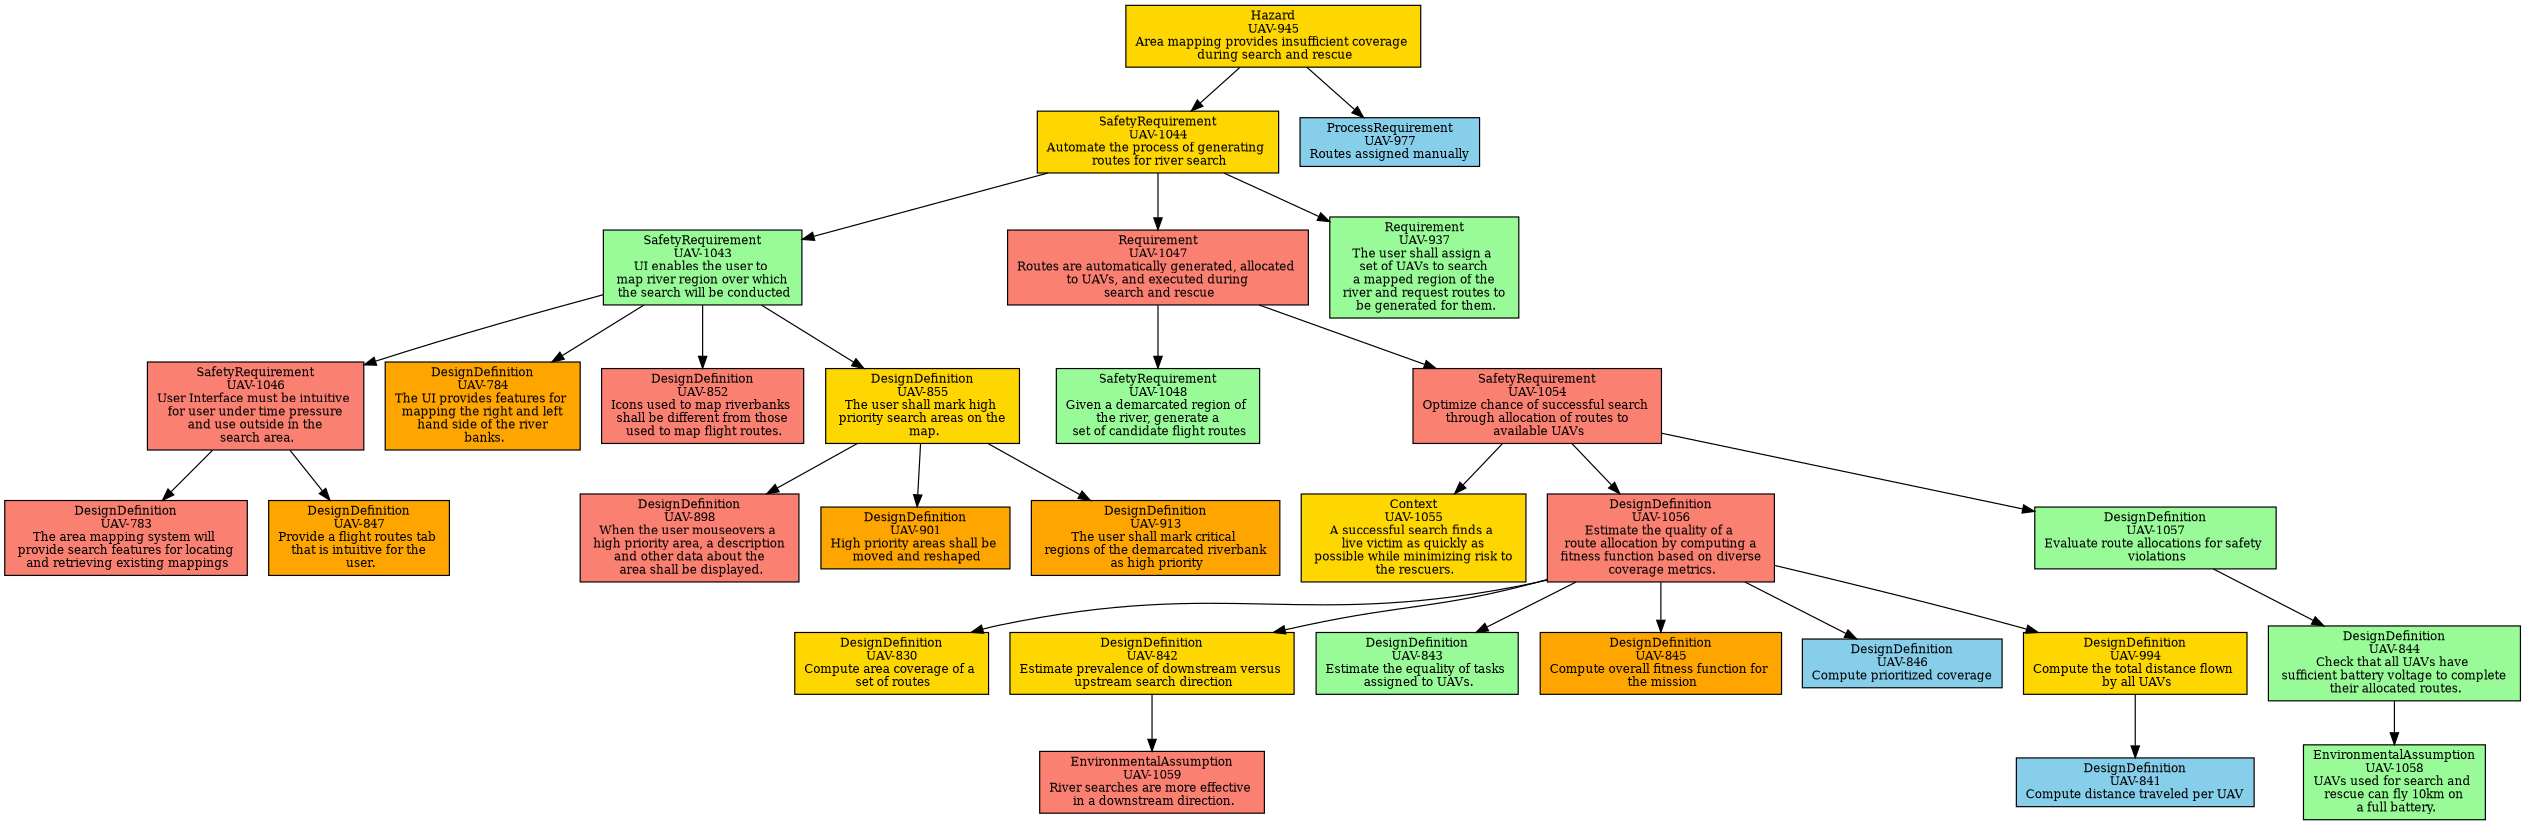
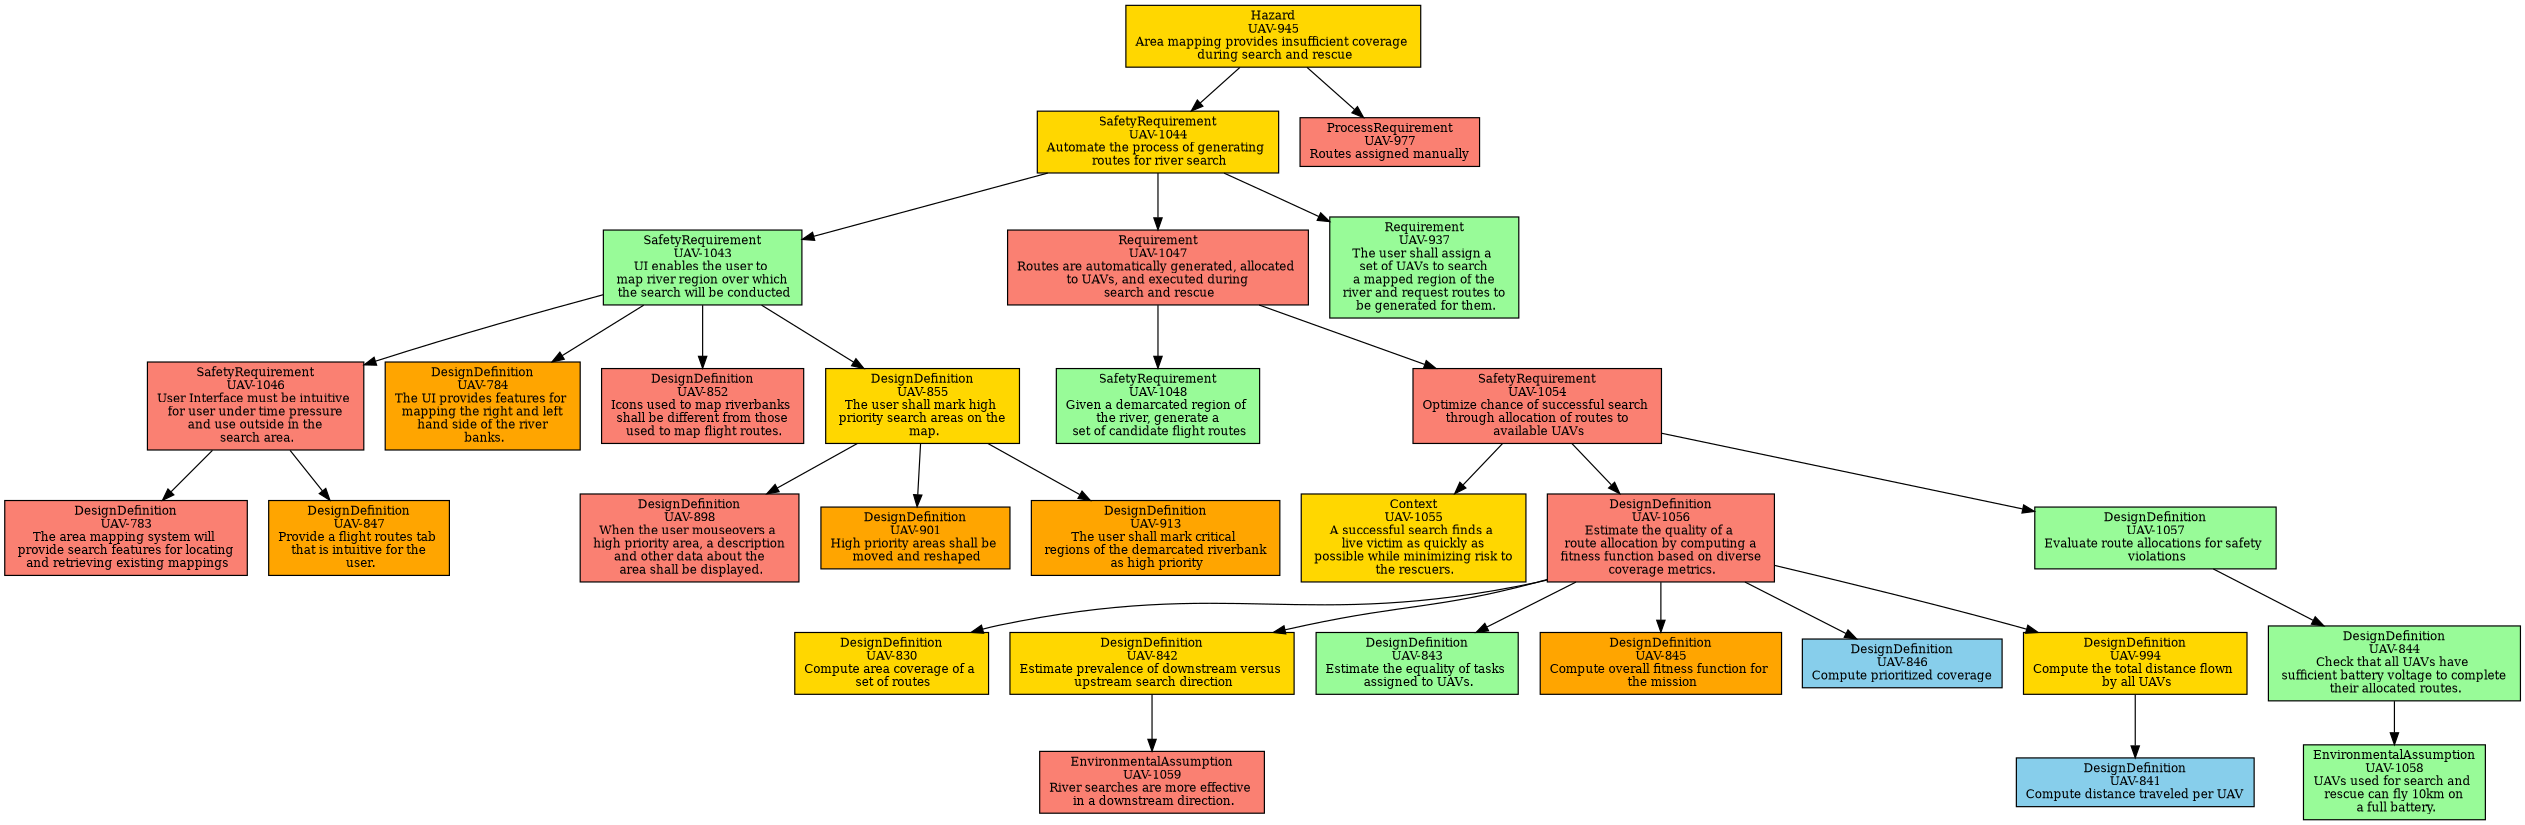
(1390, 142) -> (1390, 142)
